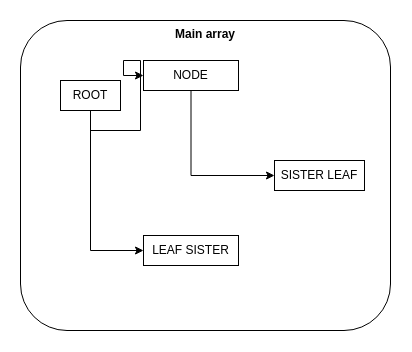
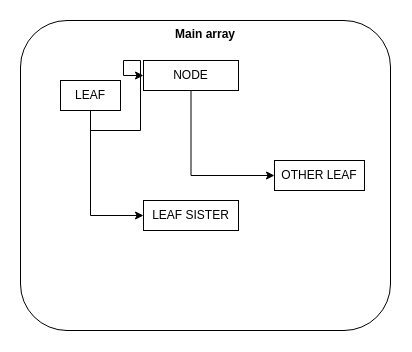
(91, 96) -> (91, 96)
(320, 176) -> (320, 176)
(191, 251) -> (191, 216)
